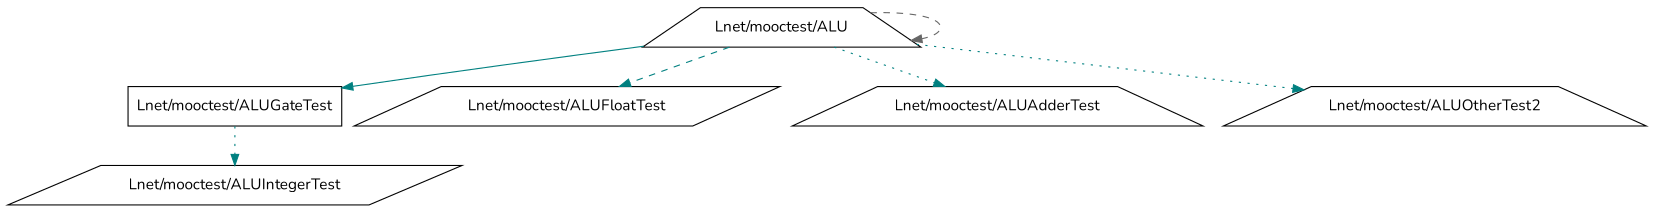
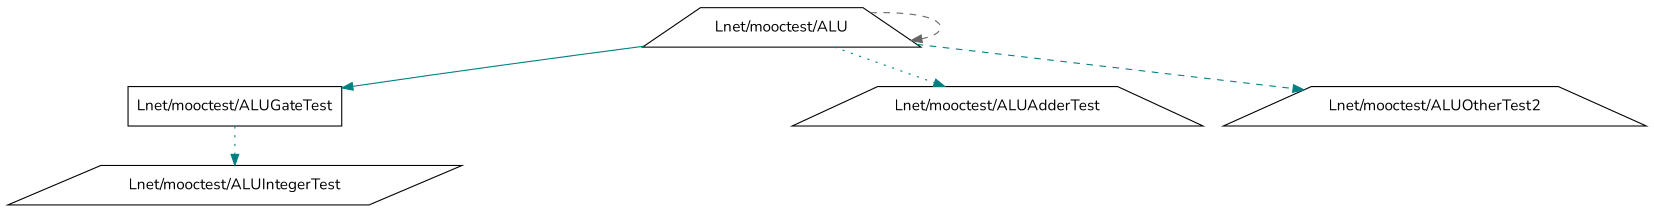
(1105, 66) -> (1105, 66)
(567, 106) -> none
